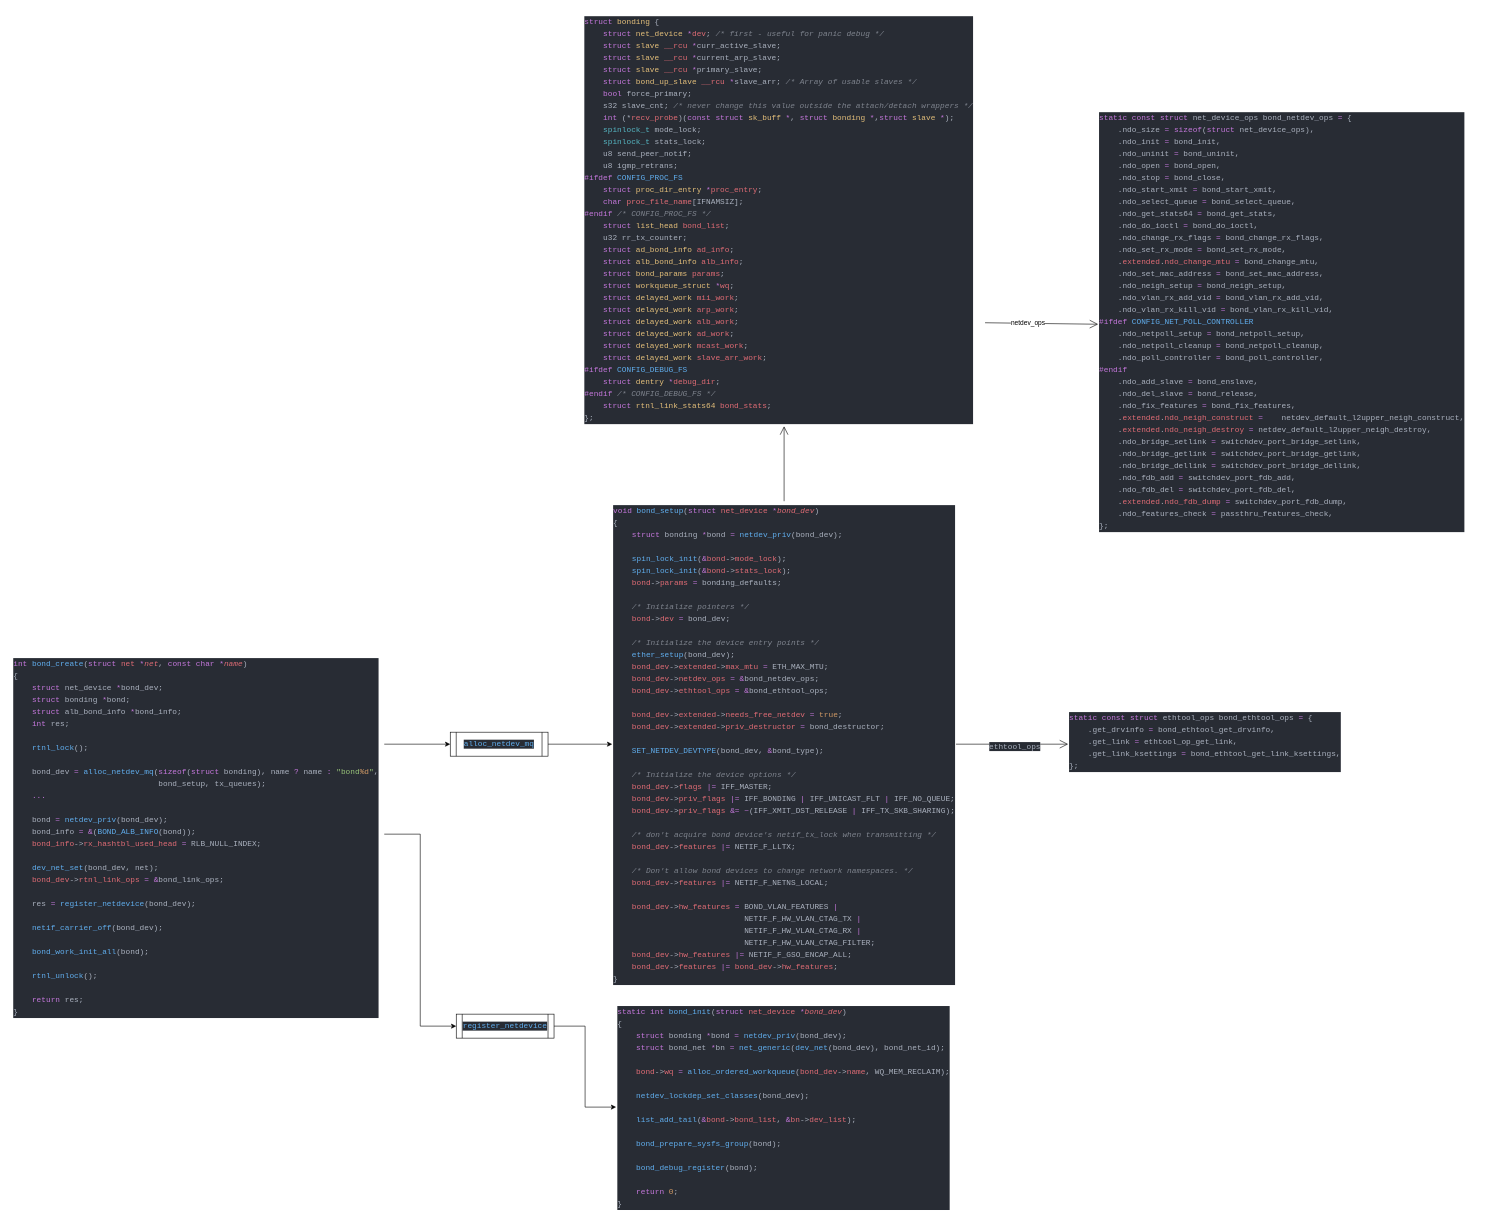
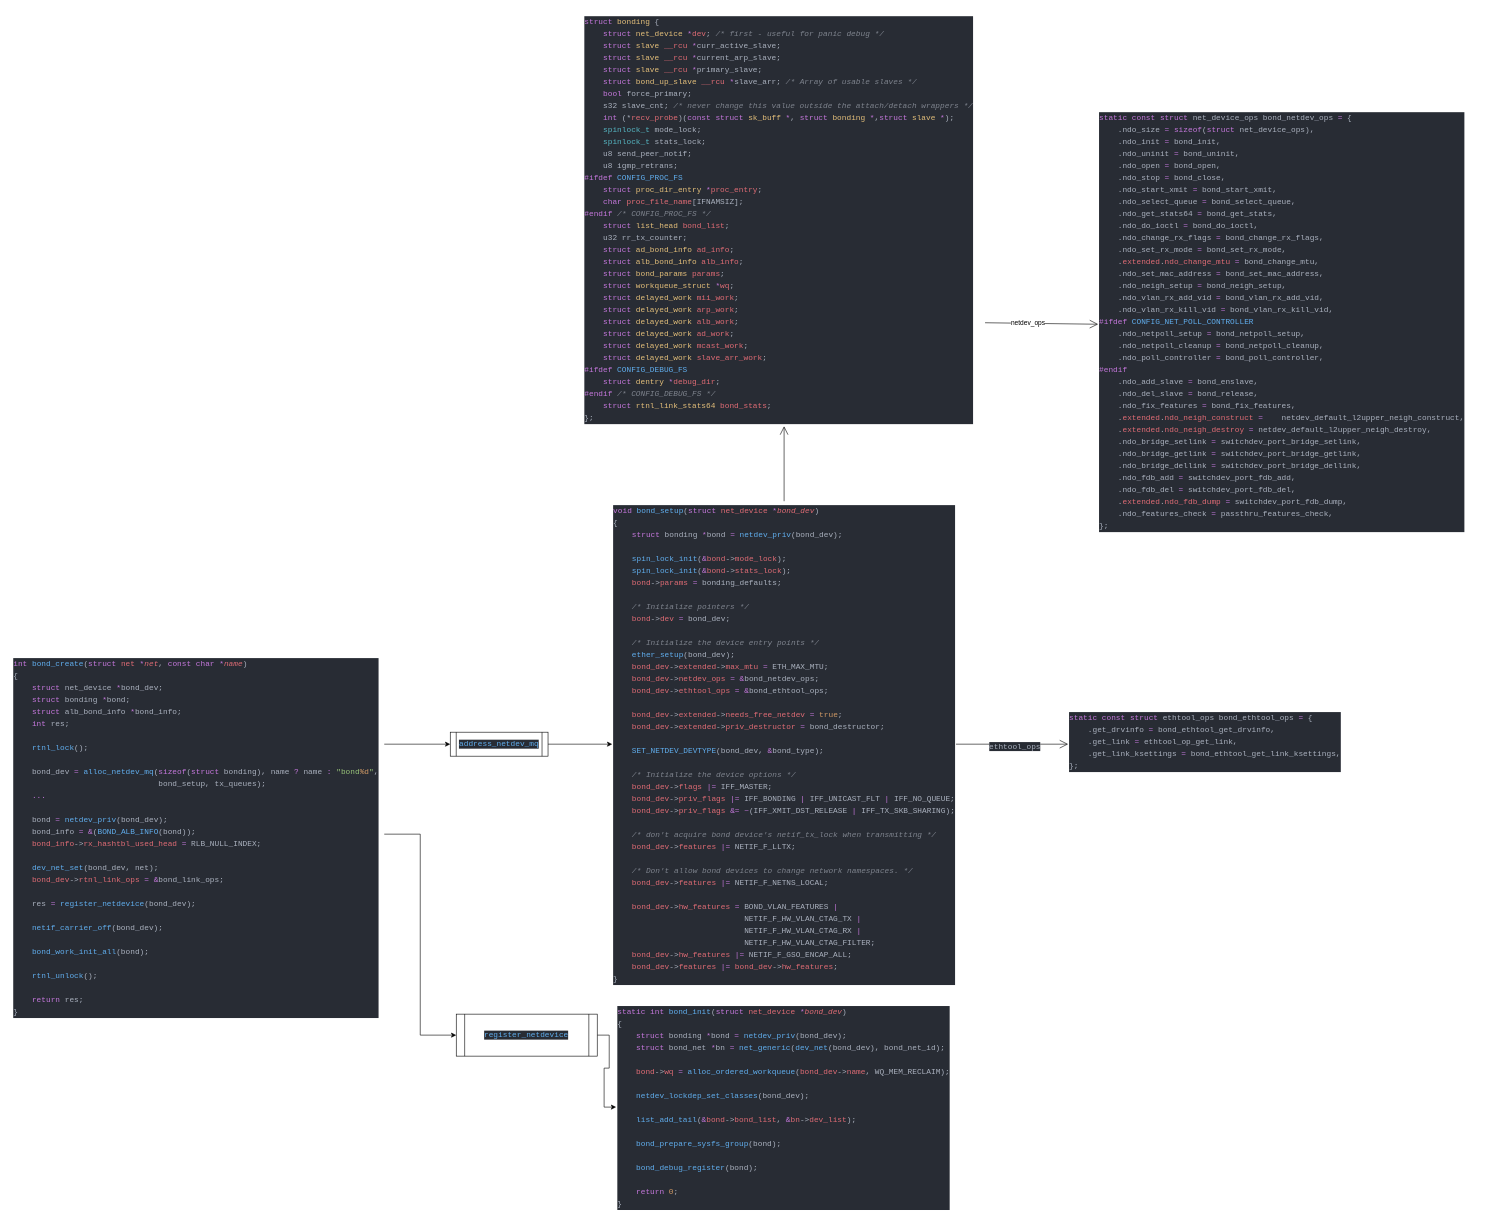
(499, 744) -> (499, 744)
(505, 1026) -> (527, 1035)
